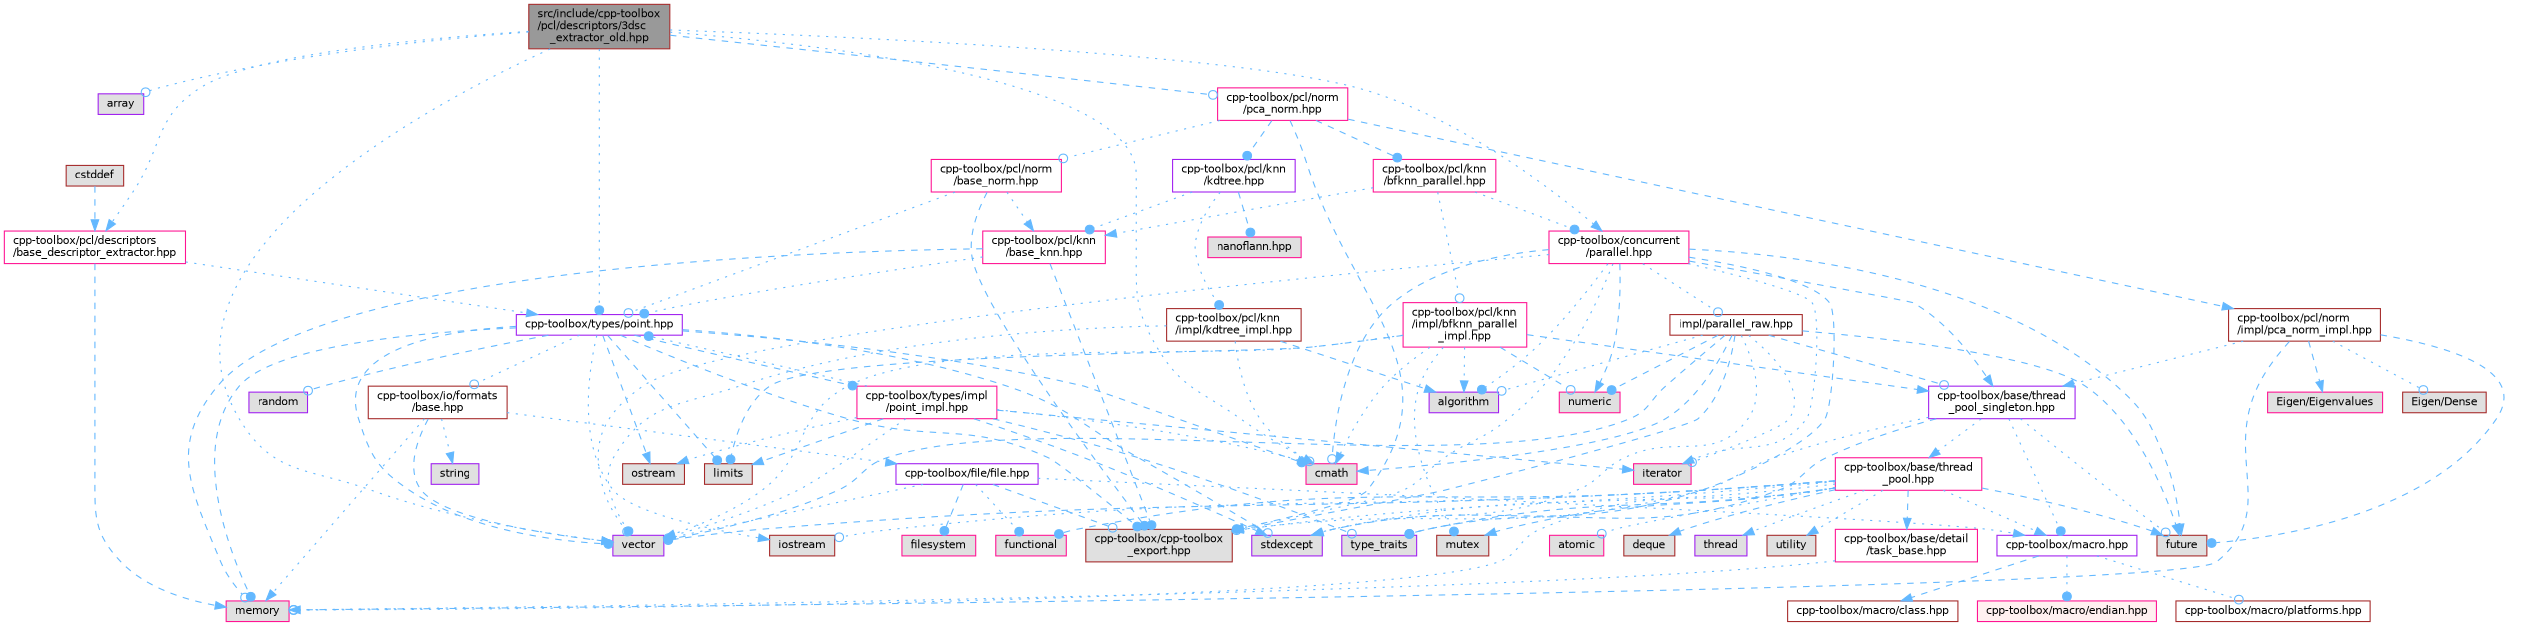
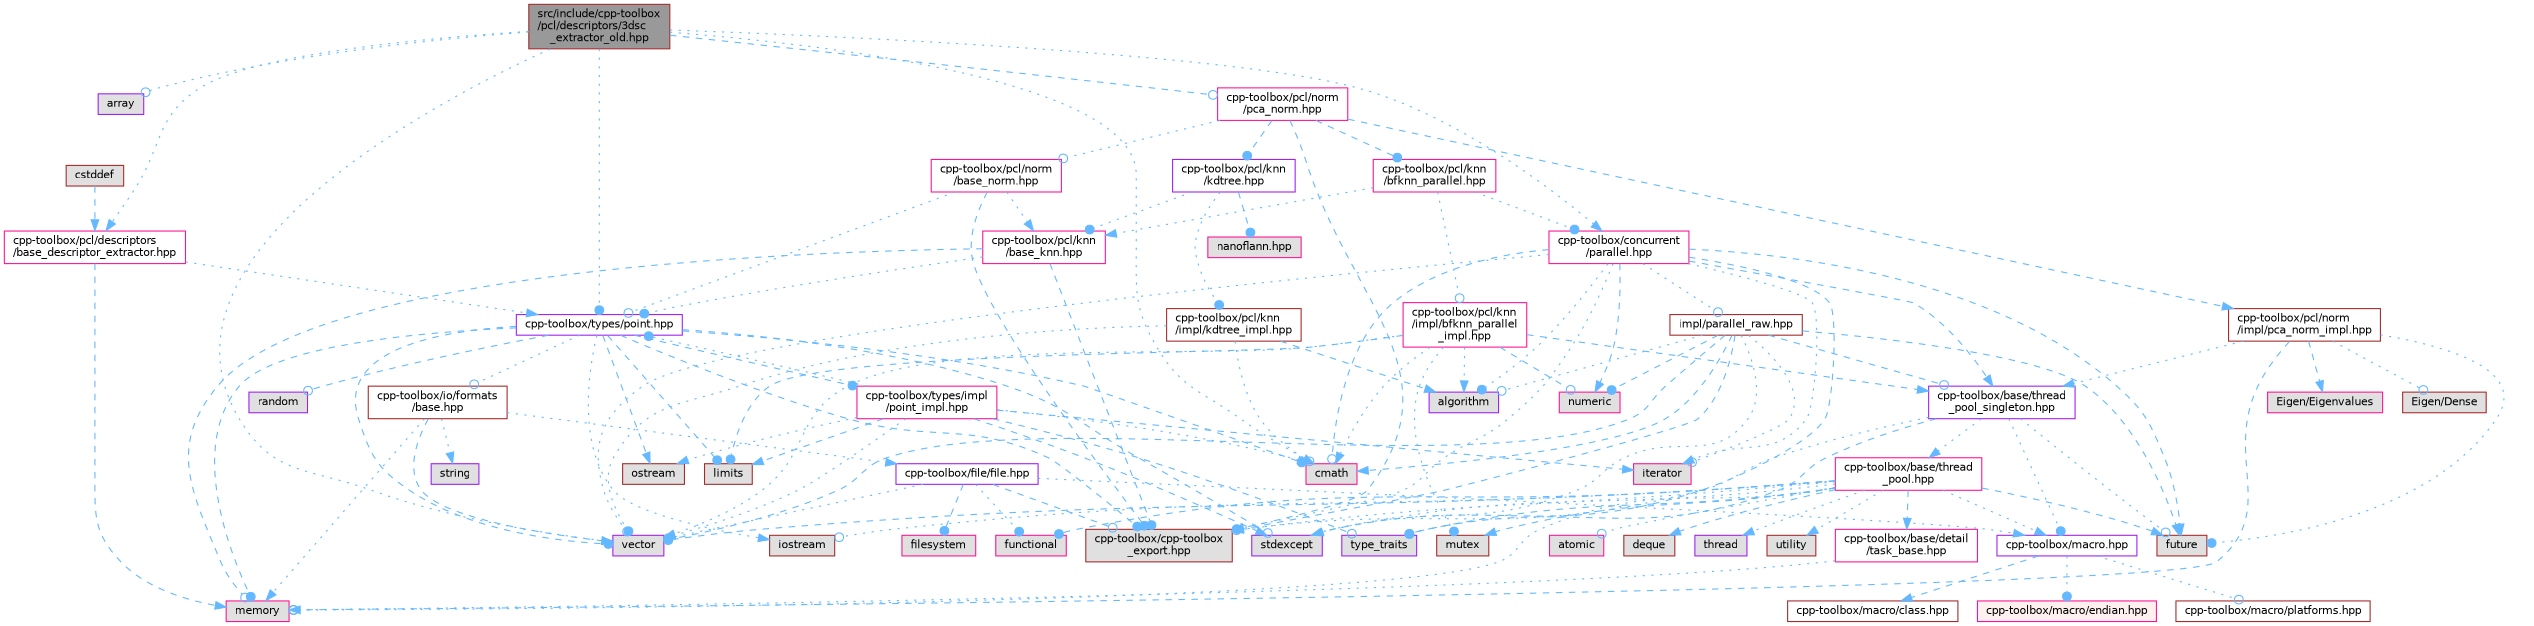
(2444, 470) -> (2444, 470)
